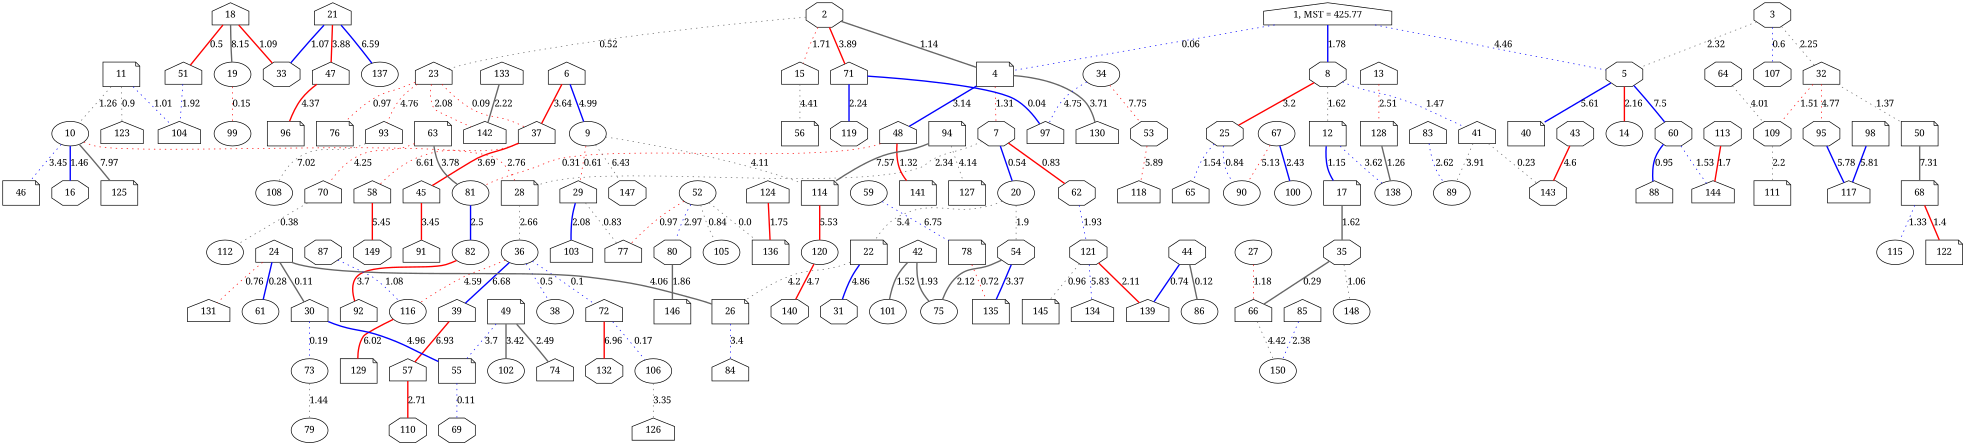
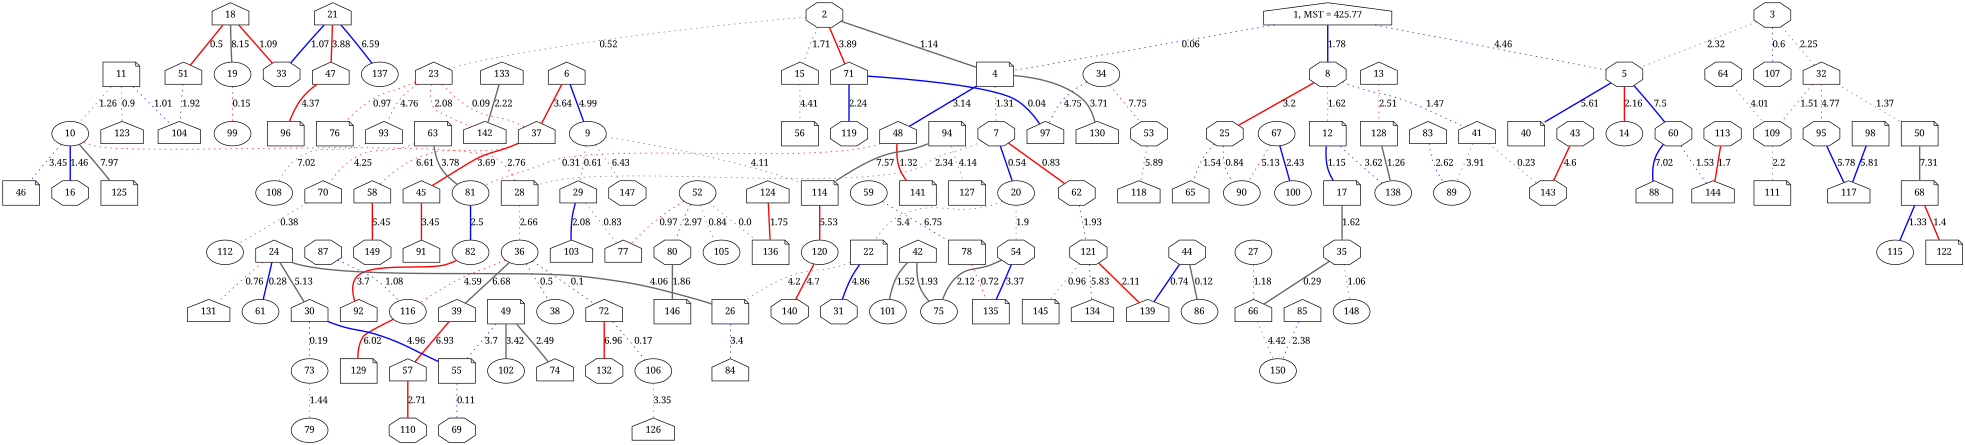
(1664, 163) -> (1664, 163)
(1907, 223) -> (1907, 223)
(304, 282) -> (304, 282)
(487, 283) -> (487, 283)
